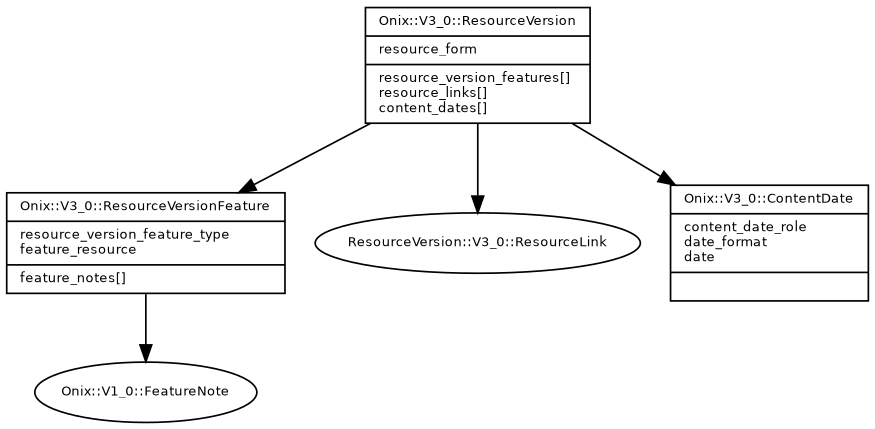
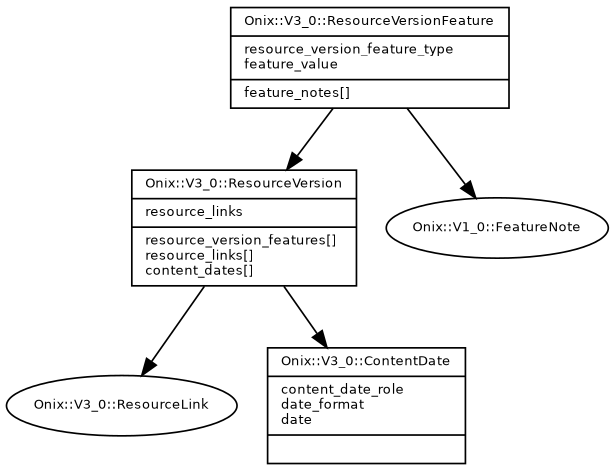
(428, 49) -> (195, 212)
(312, 154) -> (315, 132)
(478, 243) -> (122, 406)
(79, 250) -> (292, 65)
